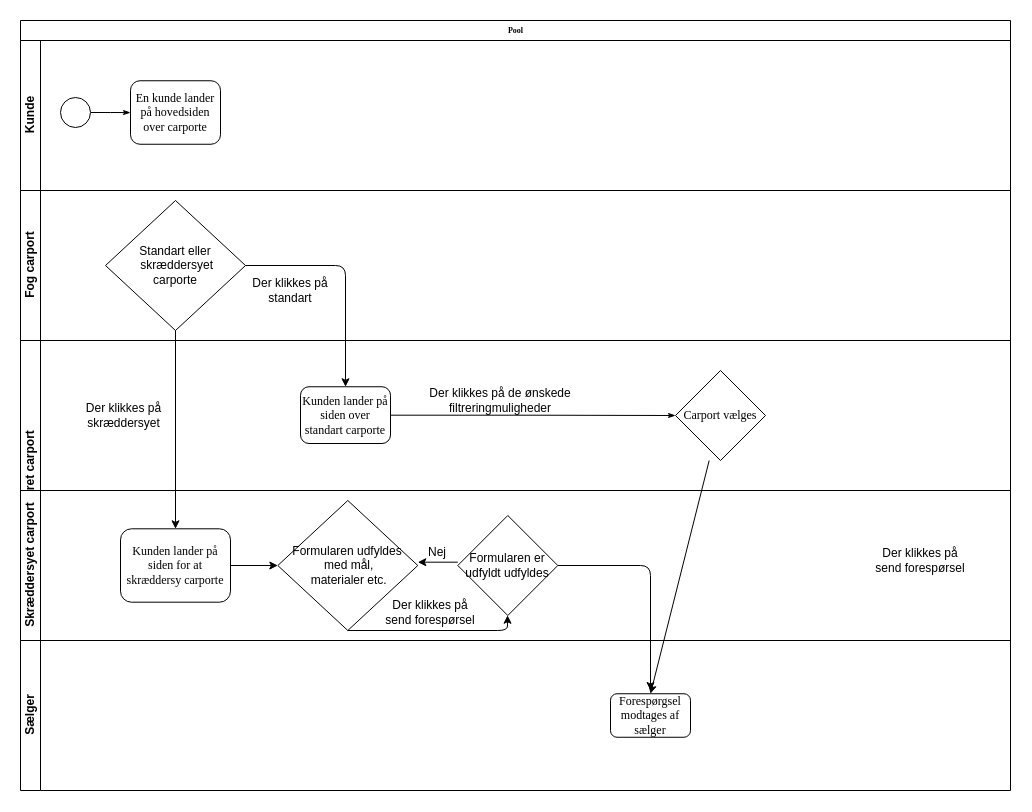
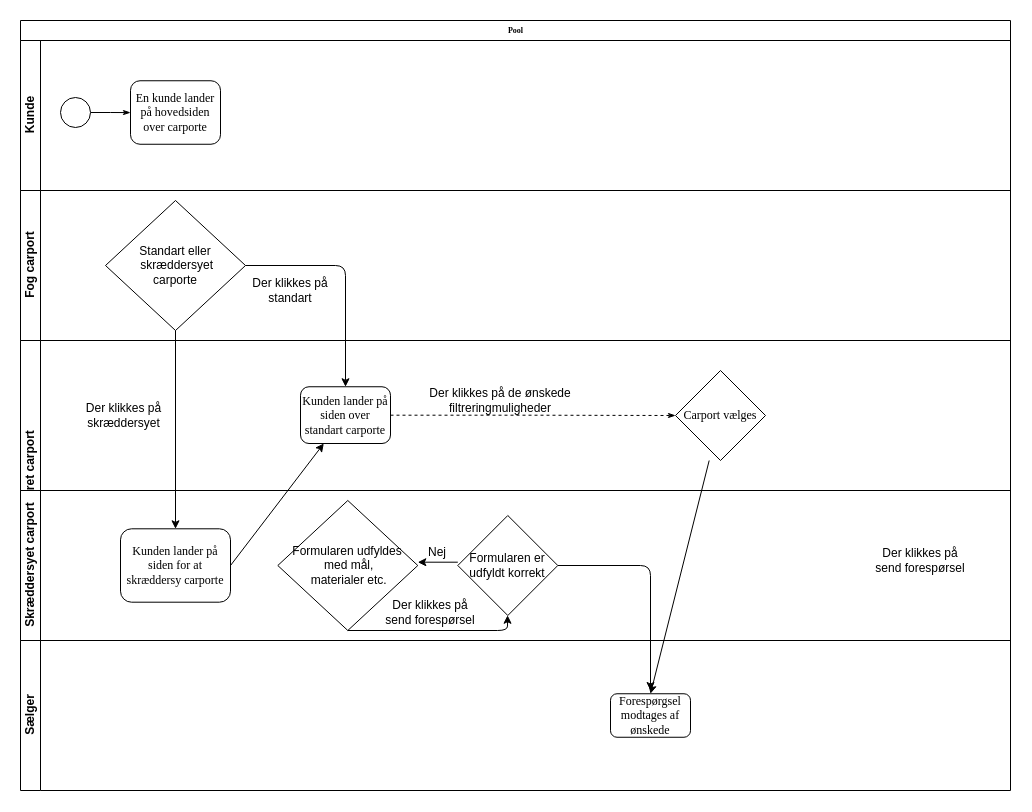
(529, 415) -> (529, 415)
(251, 566) -> (275, 507)
(508, 566) -> (508, 566)
(651, 716) -> (651, 716)
